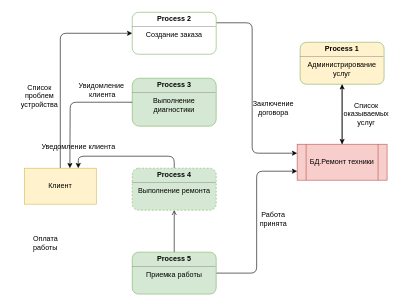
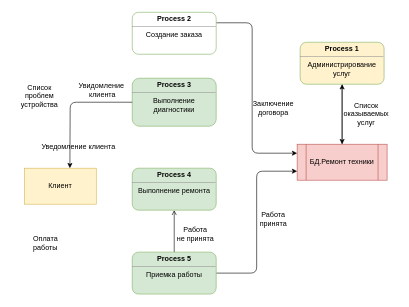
(62, 35) -> none
(79, 158) -> none
(174, 189) -> (174, 189)
none -> (195, 234)
